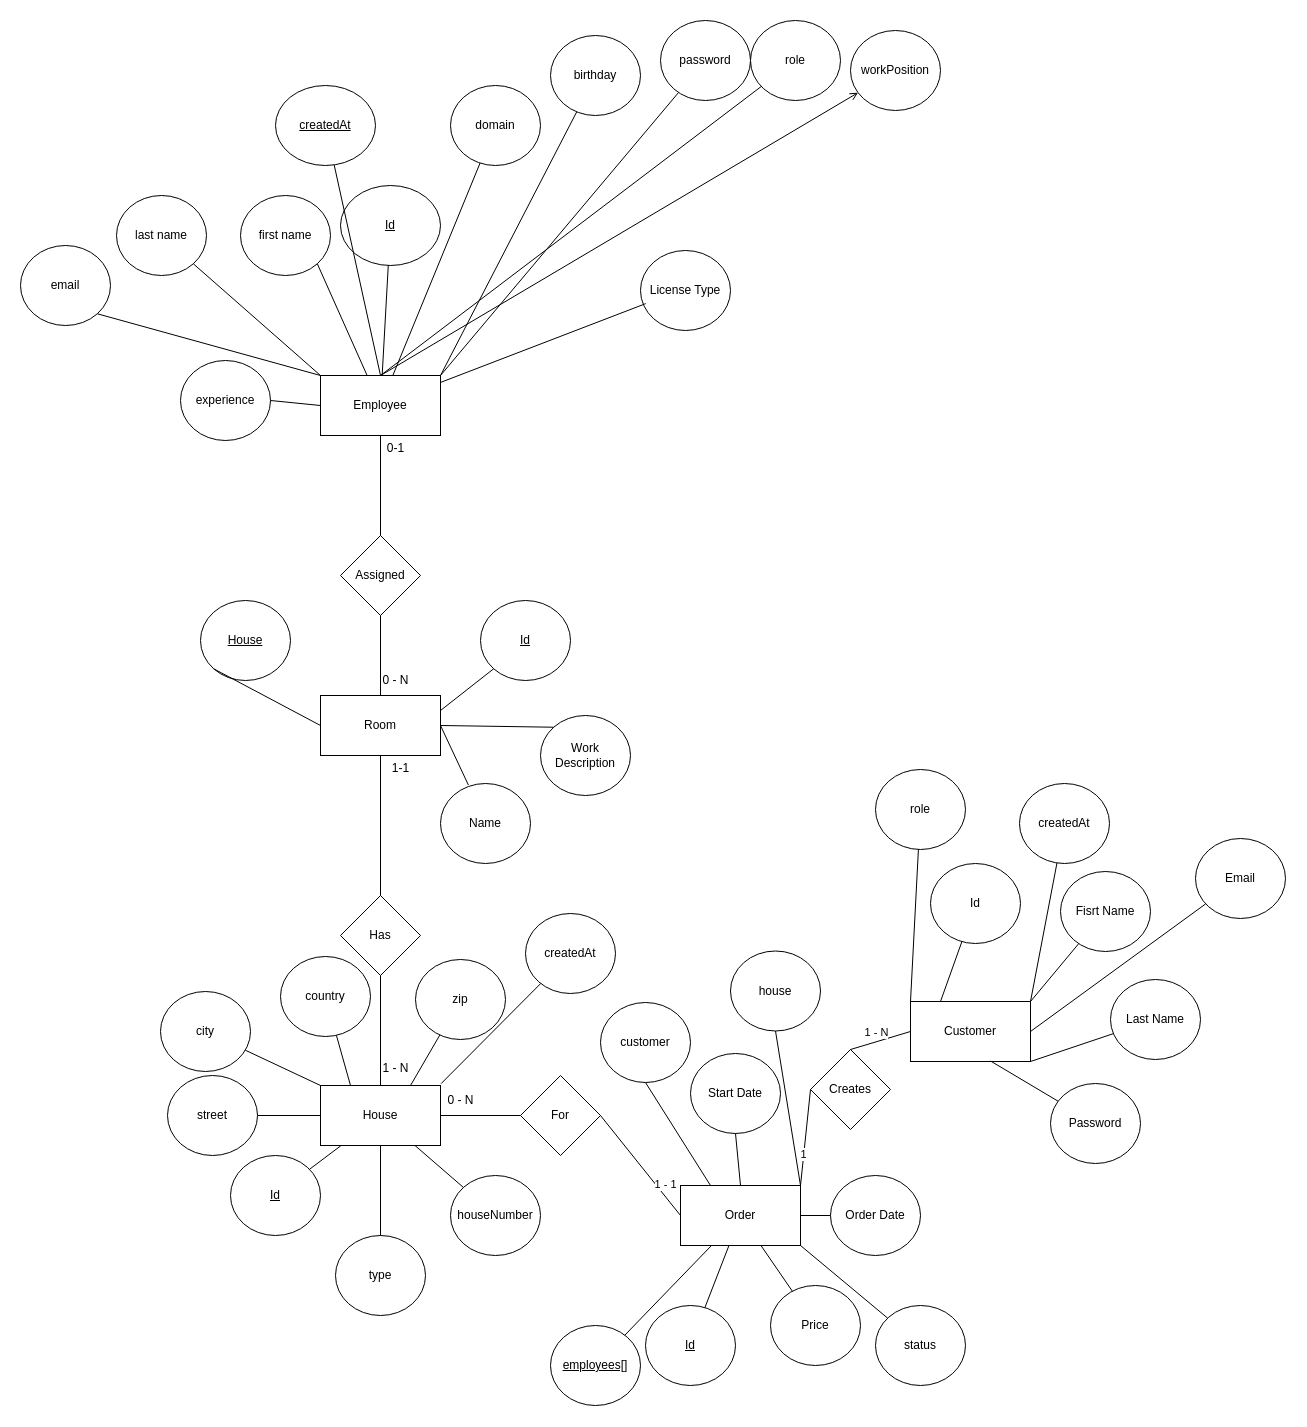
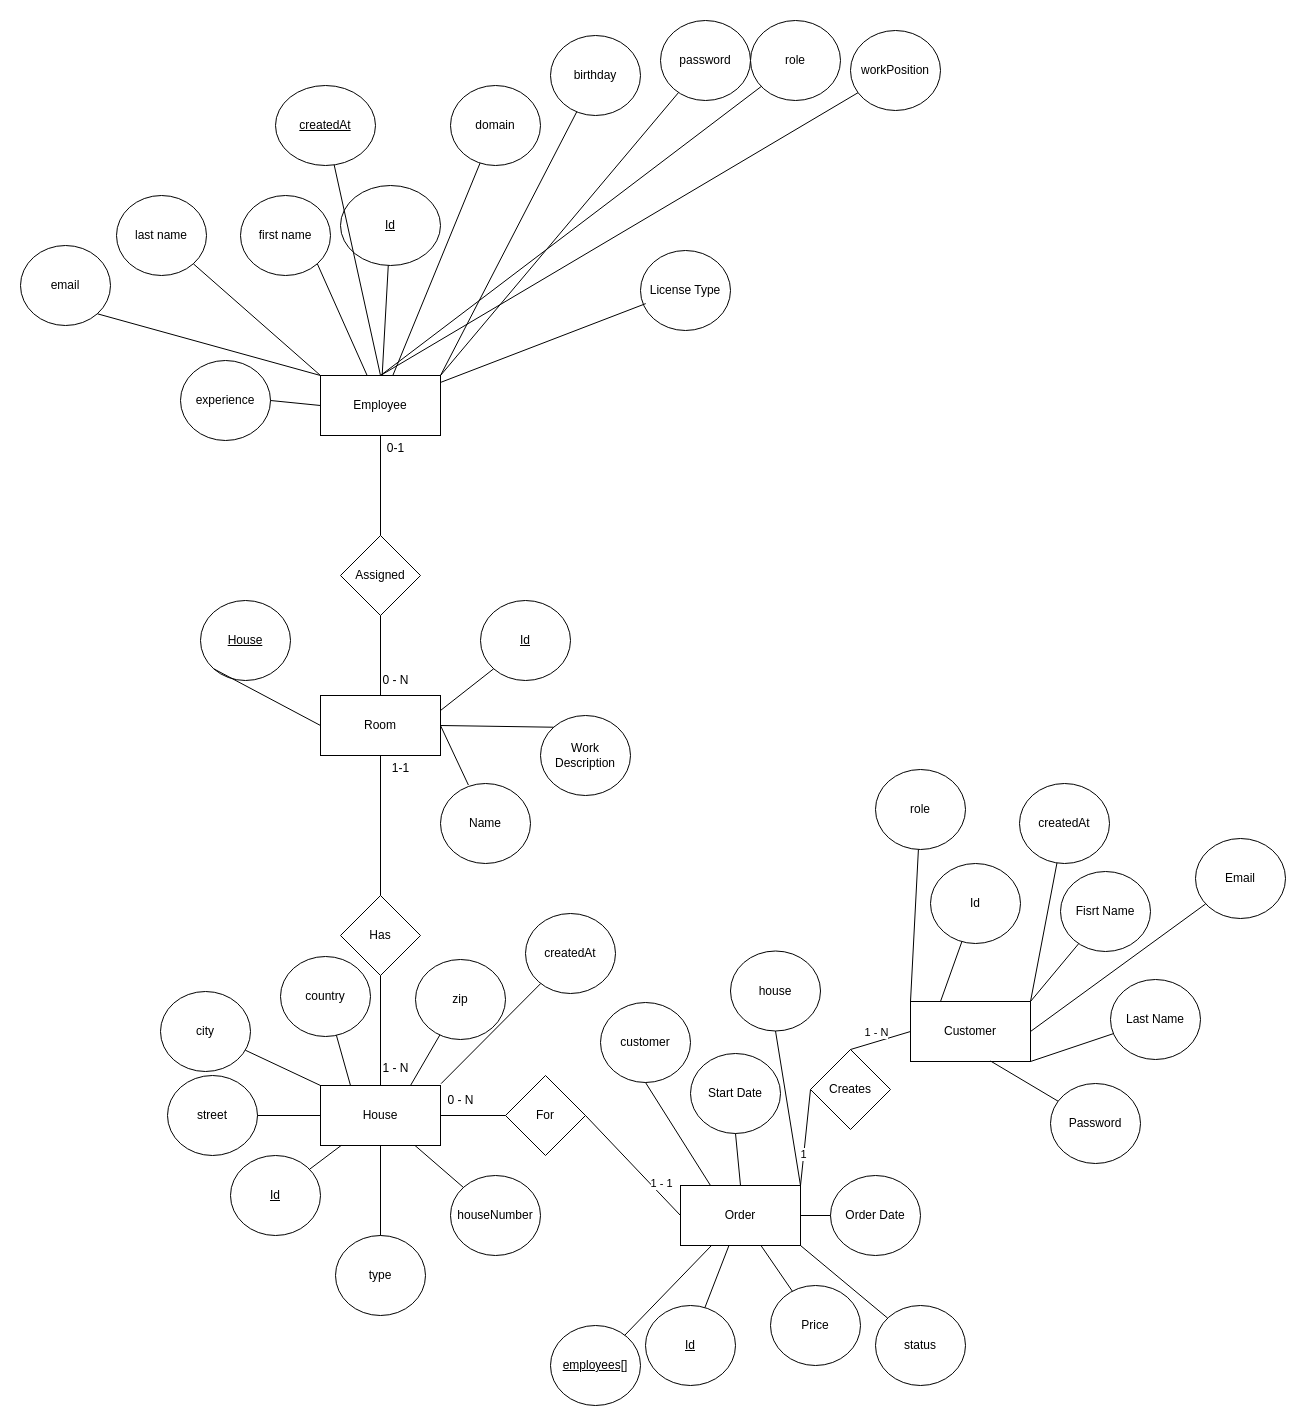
(854, 95) -> (855, 95)
(561, 1116) -> (546, 1116)
